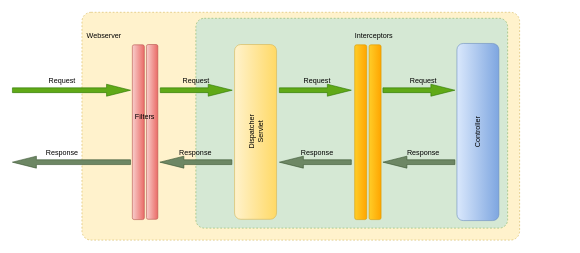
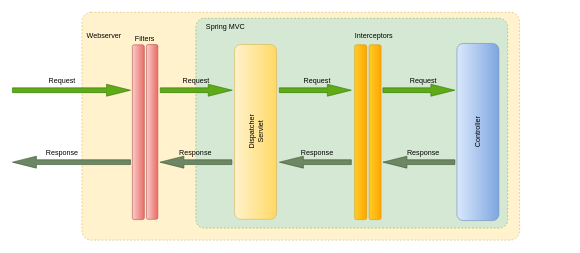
none -> (226, 27)
(145, 117) -> (145, 39)
